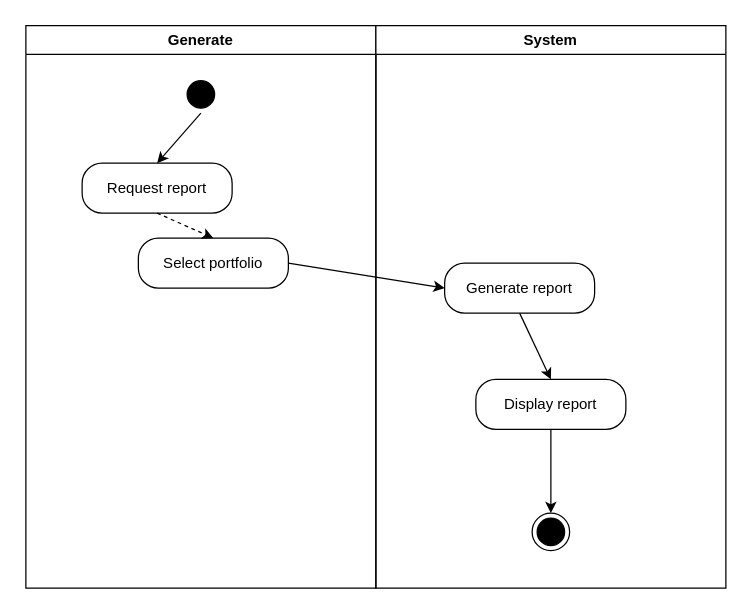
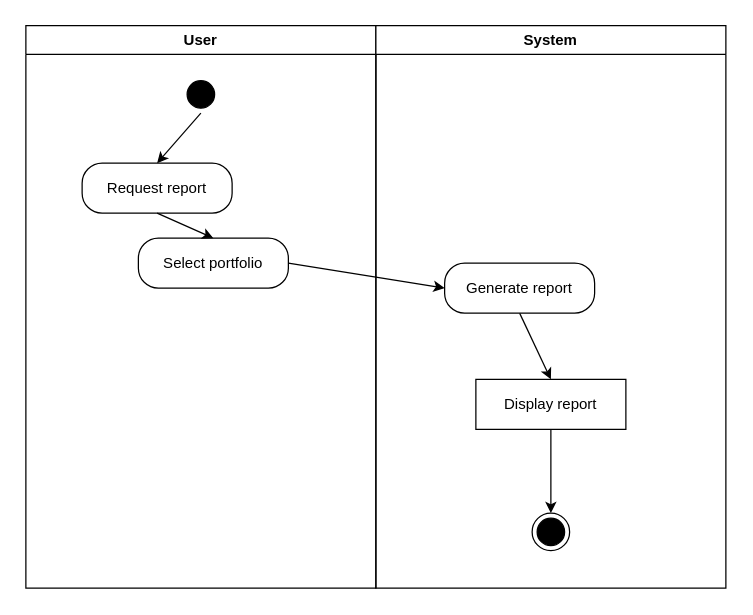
(201, 41) -> (201, 41)
(182, 224) -> (182, 224)
(551, 404) -> (551, 404)
